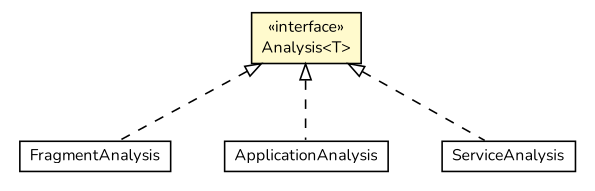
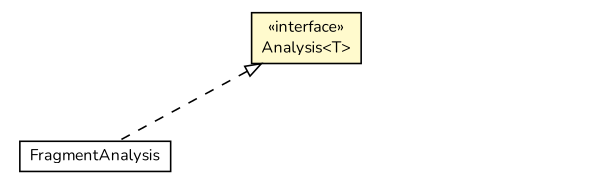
(306, 156) -> none
(509, 156) -> none
